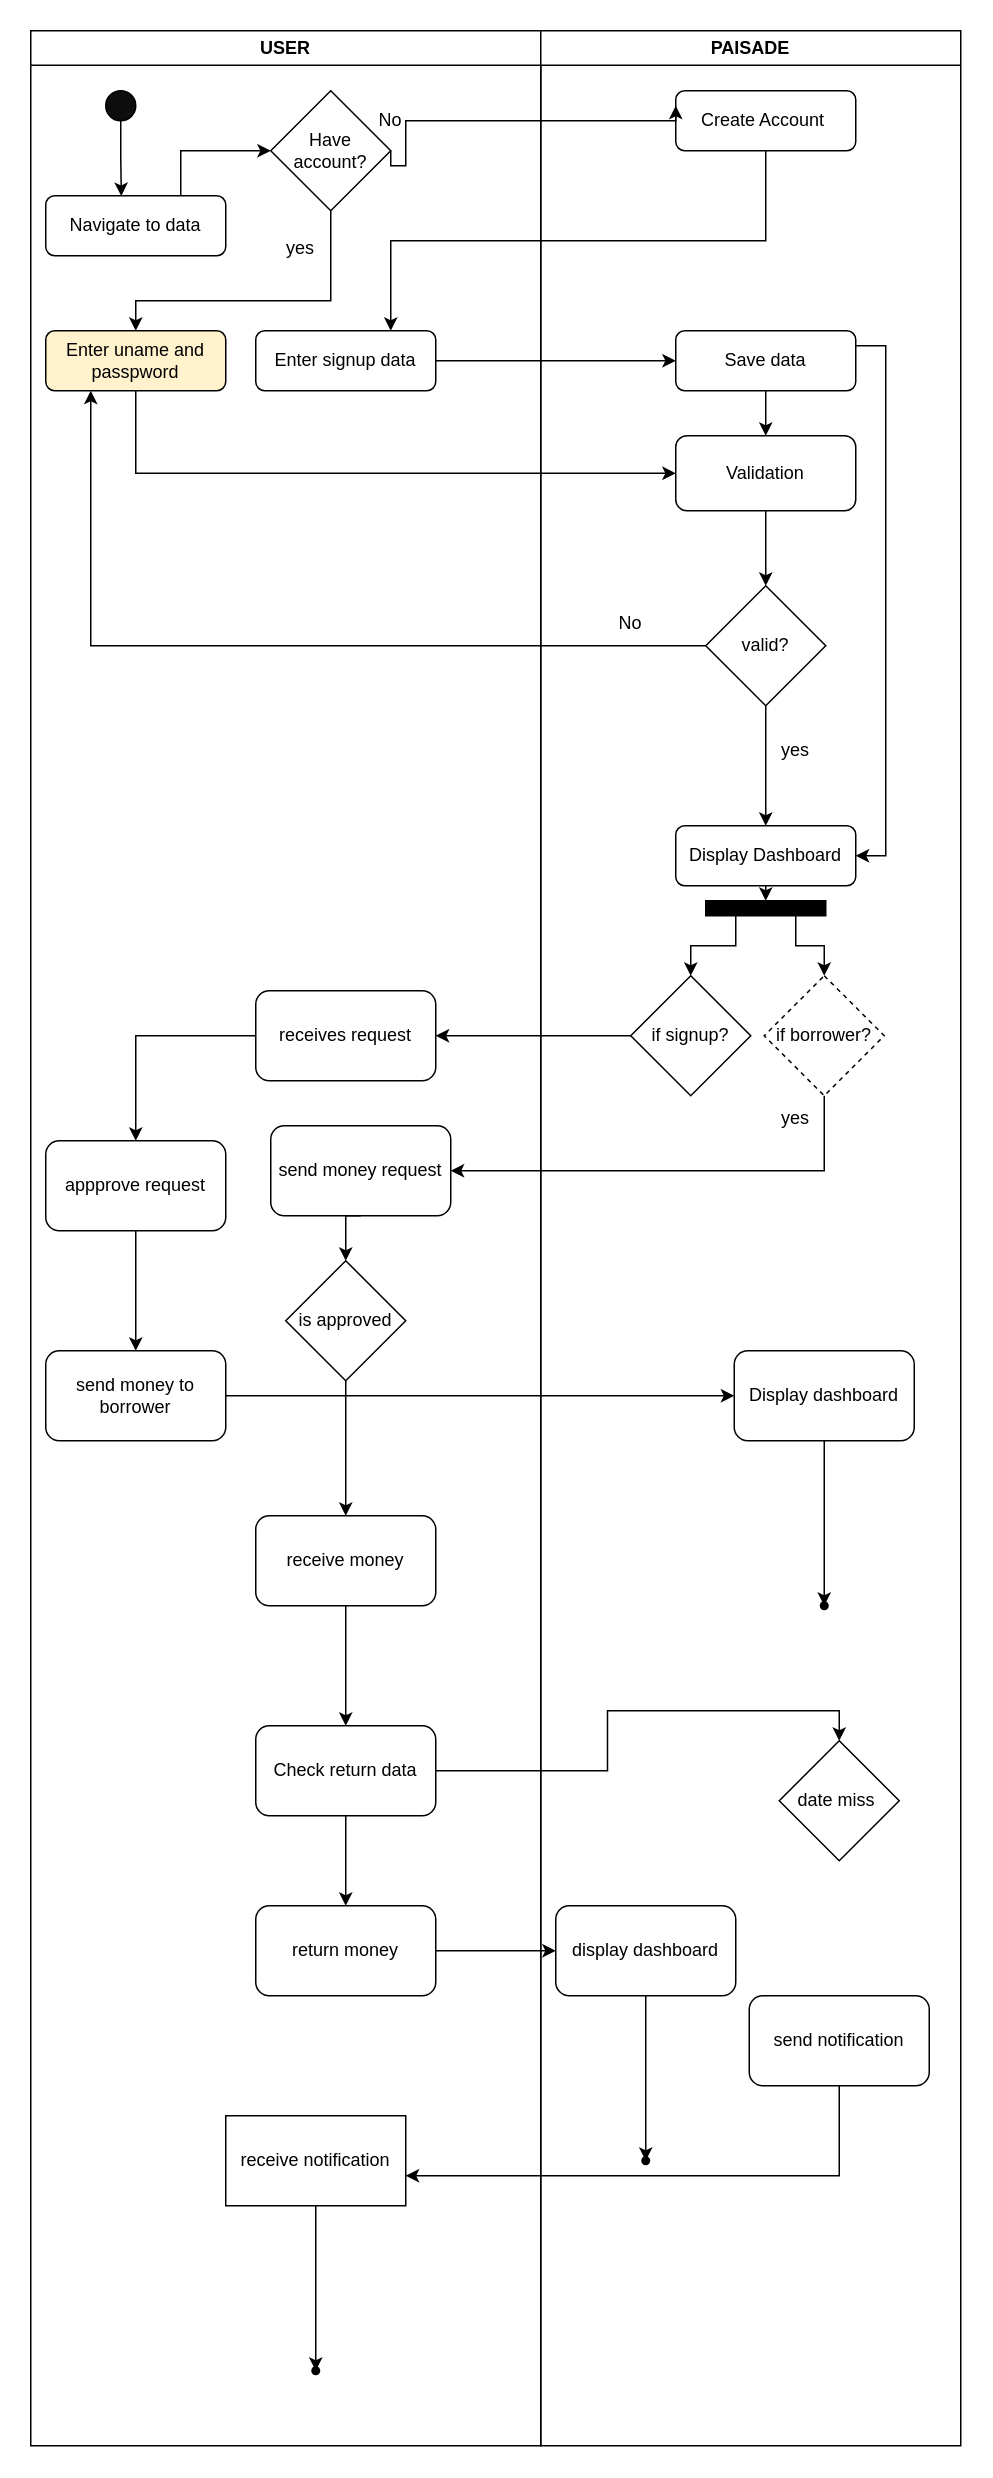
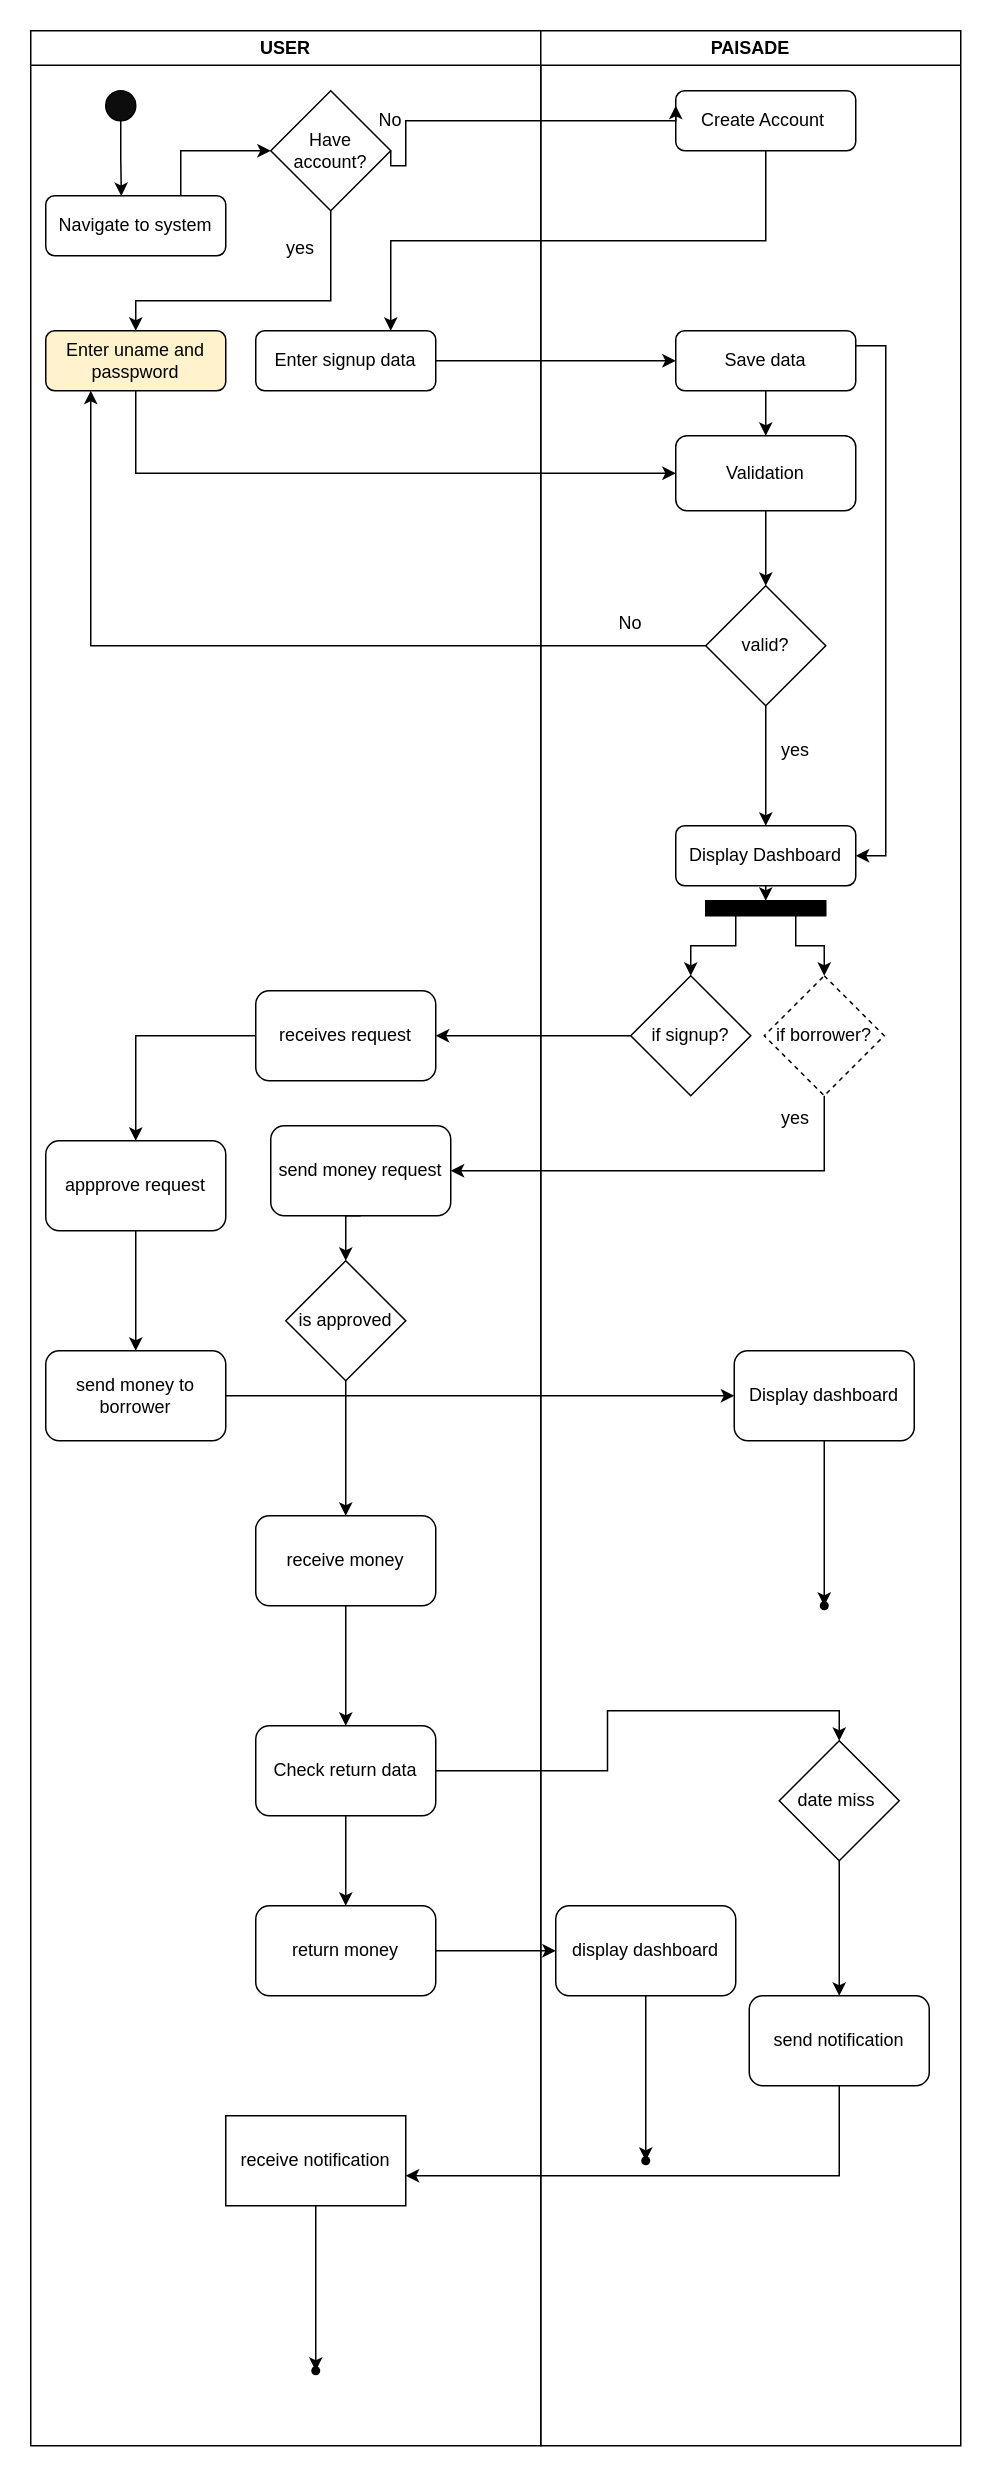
(136, 226) -> (136, 226)
none -> (839, 1923)
